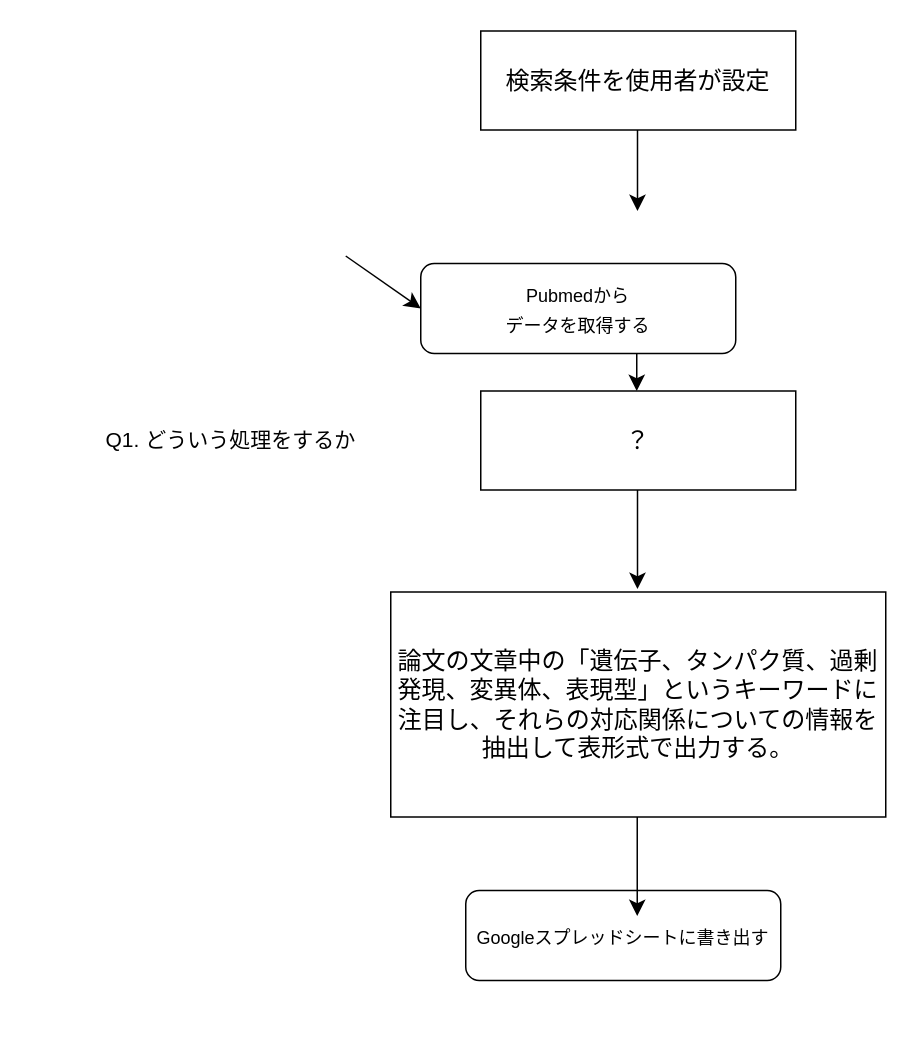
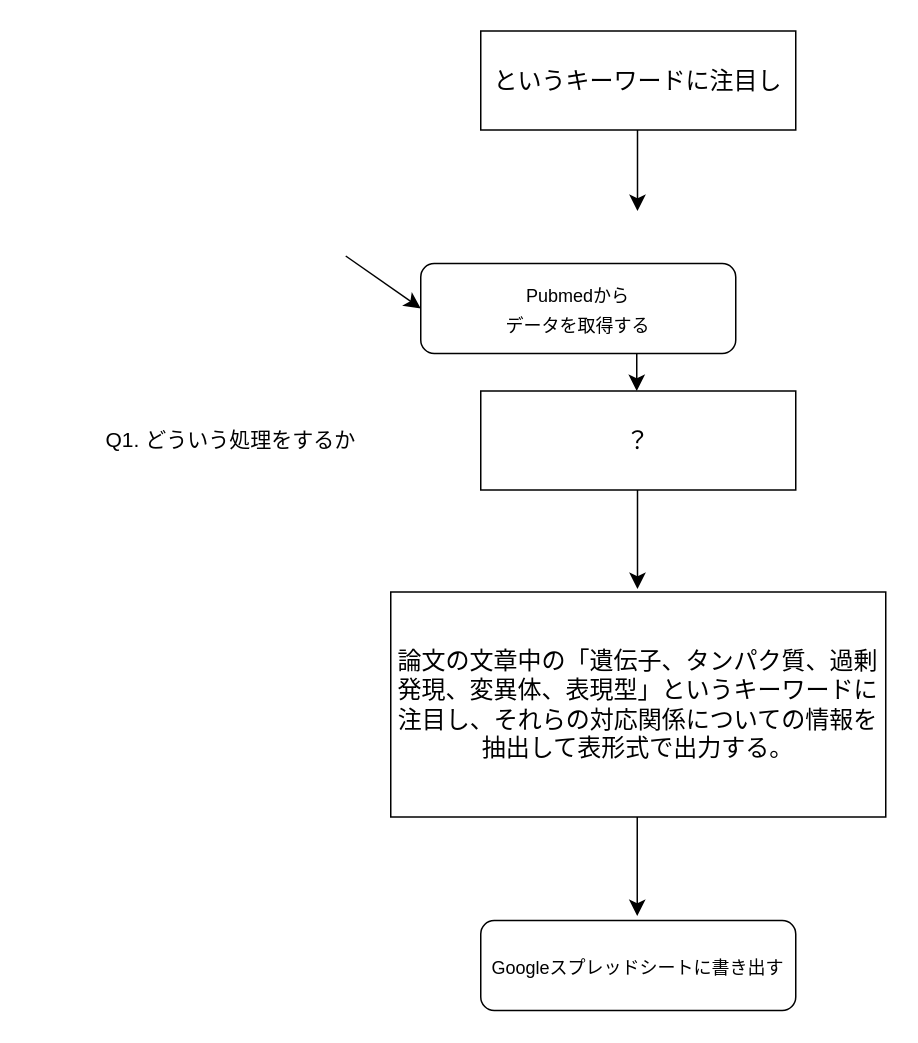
(638, 80) -> (638, 80)
(623, 935) -> (638, 965)
